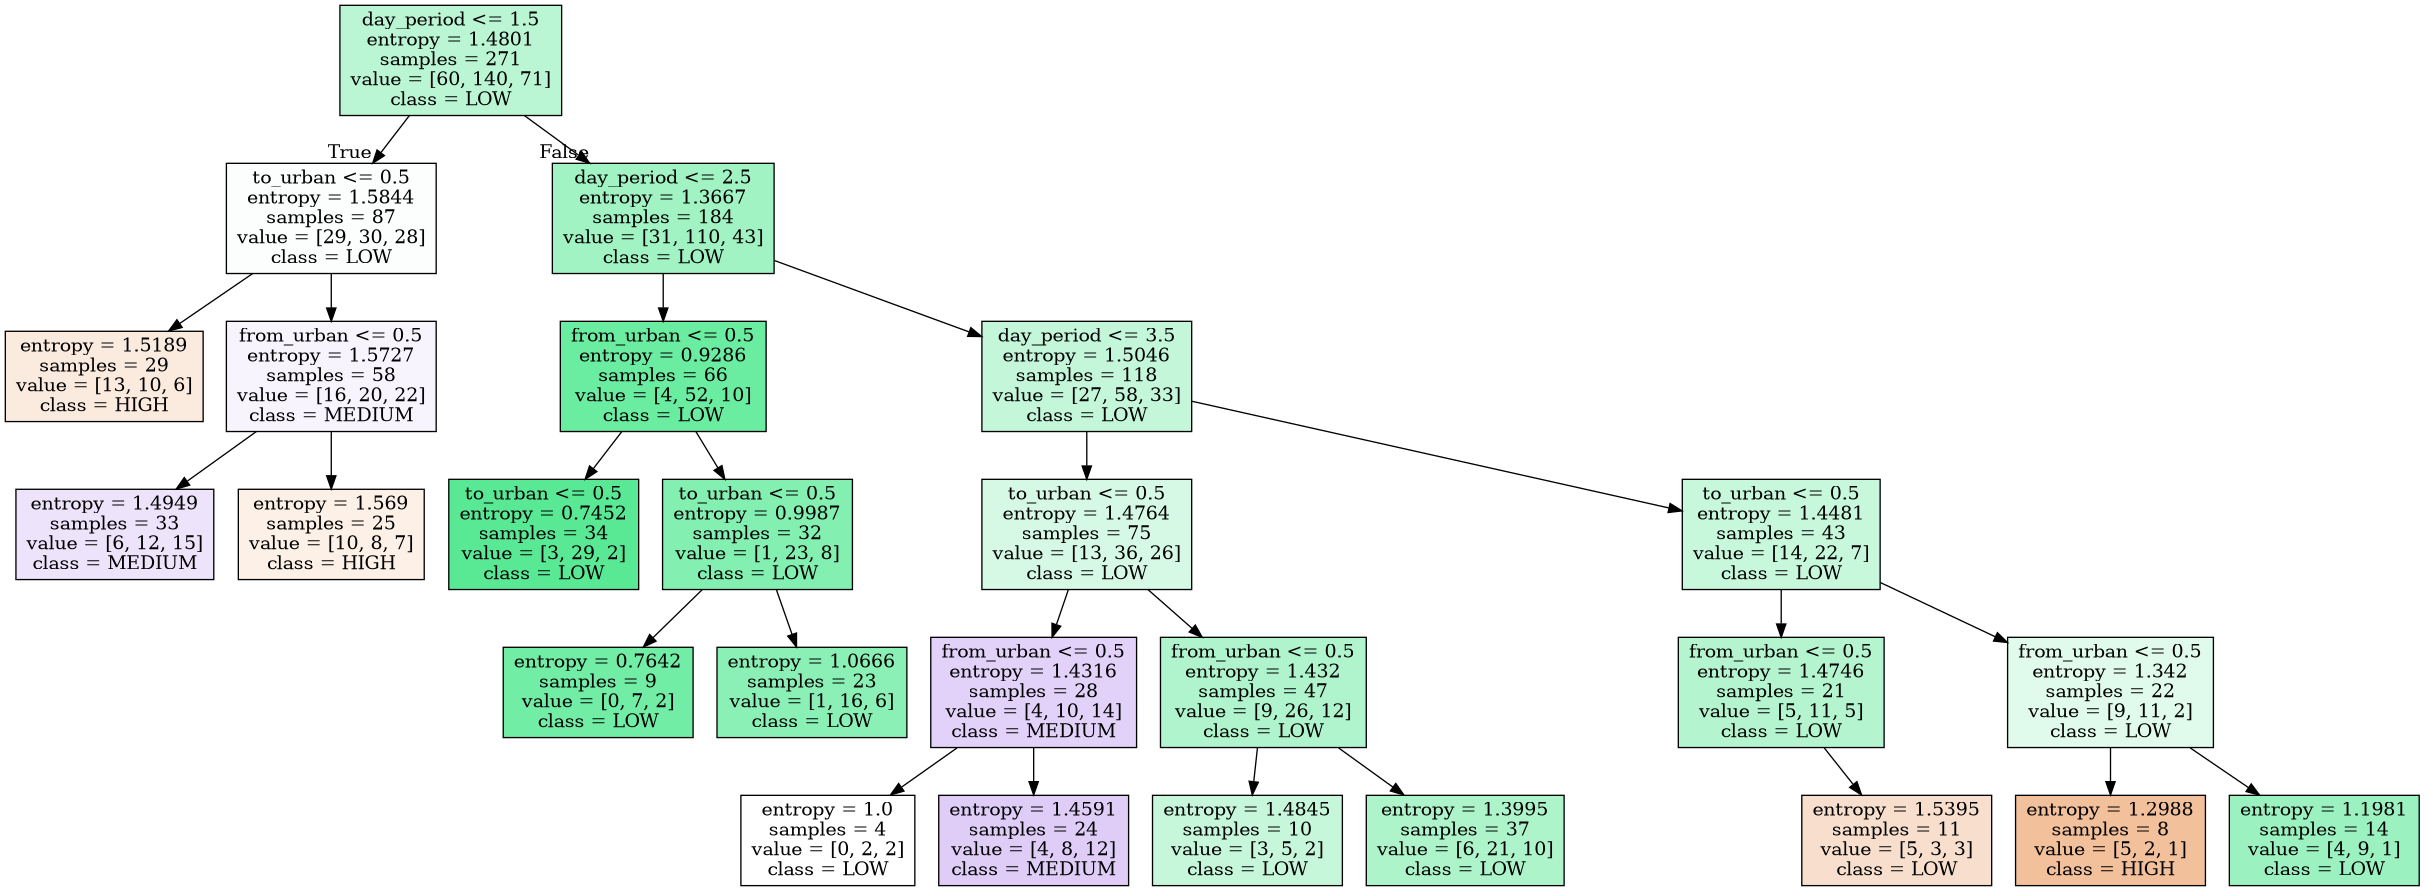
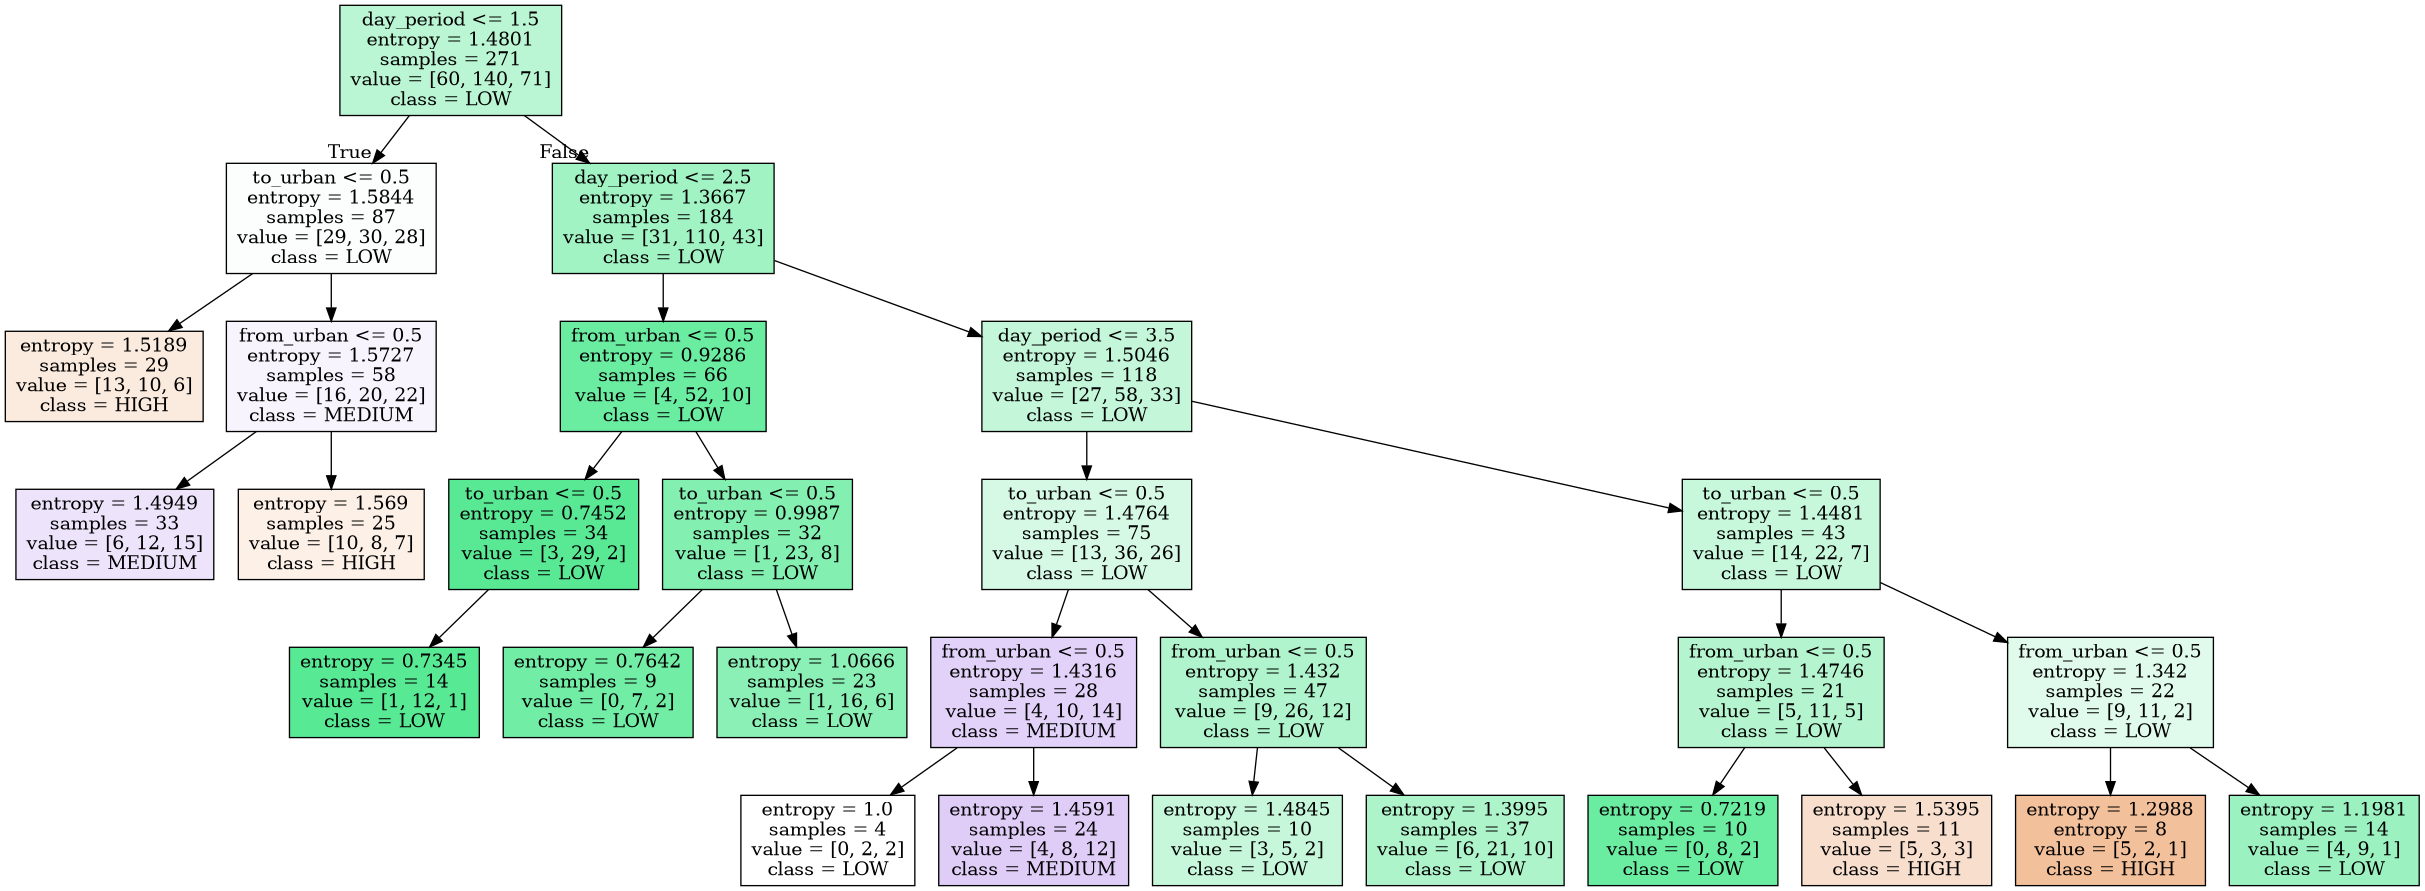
none -> (384, 692)
none -> (1683, 840)
(1897, 840) -> (1897, 840)
(2111, 840) -> (2111, 840)
